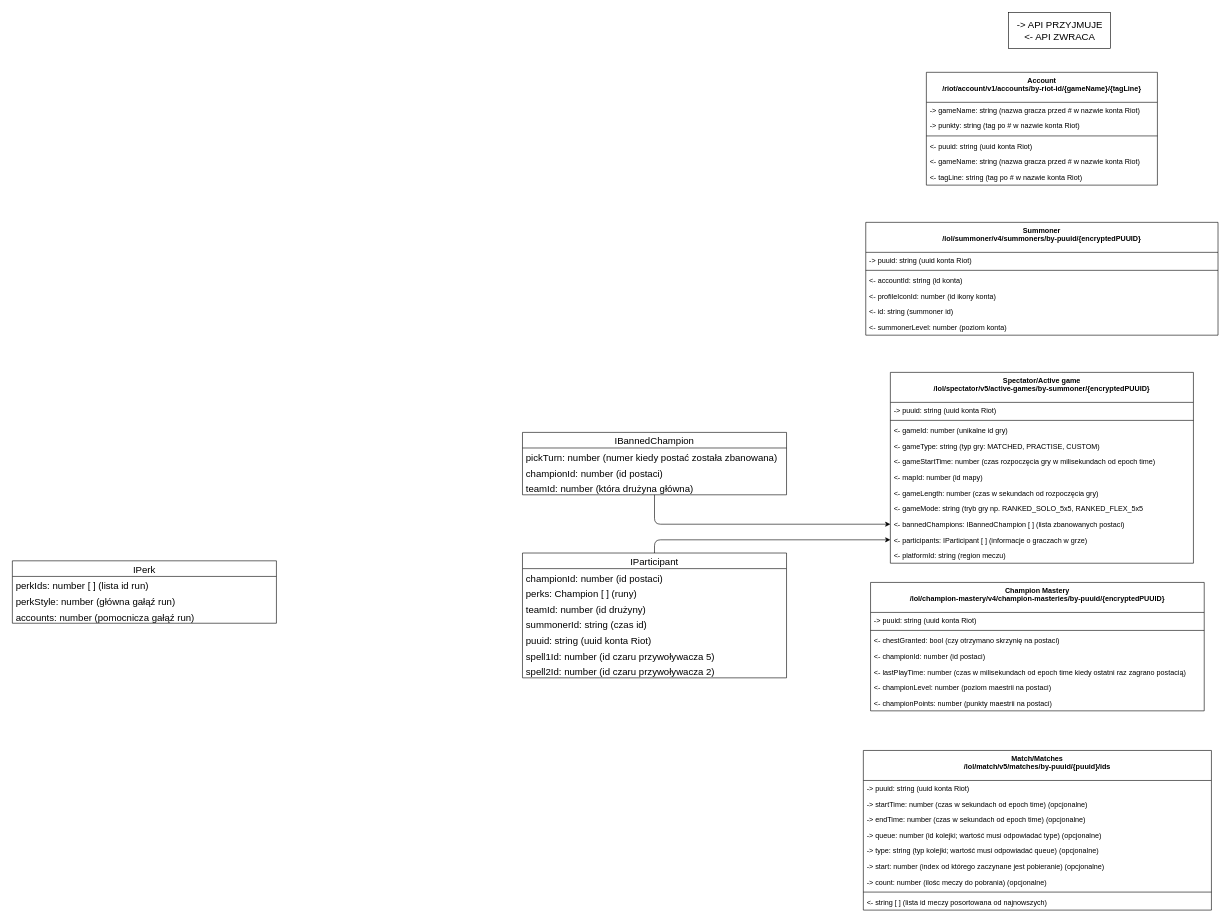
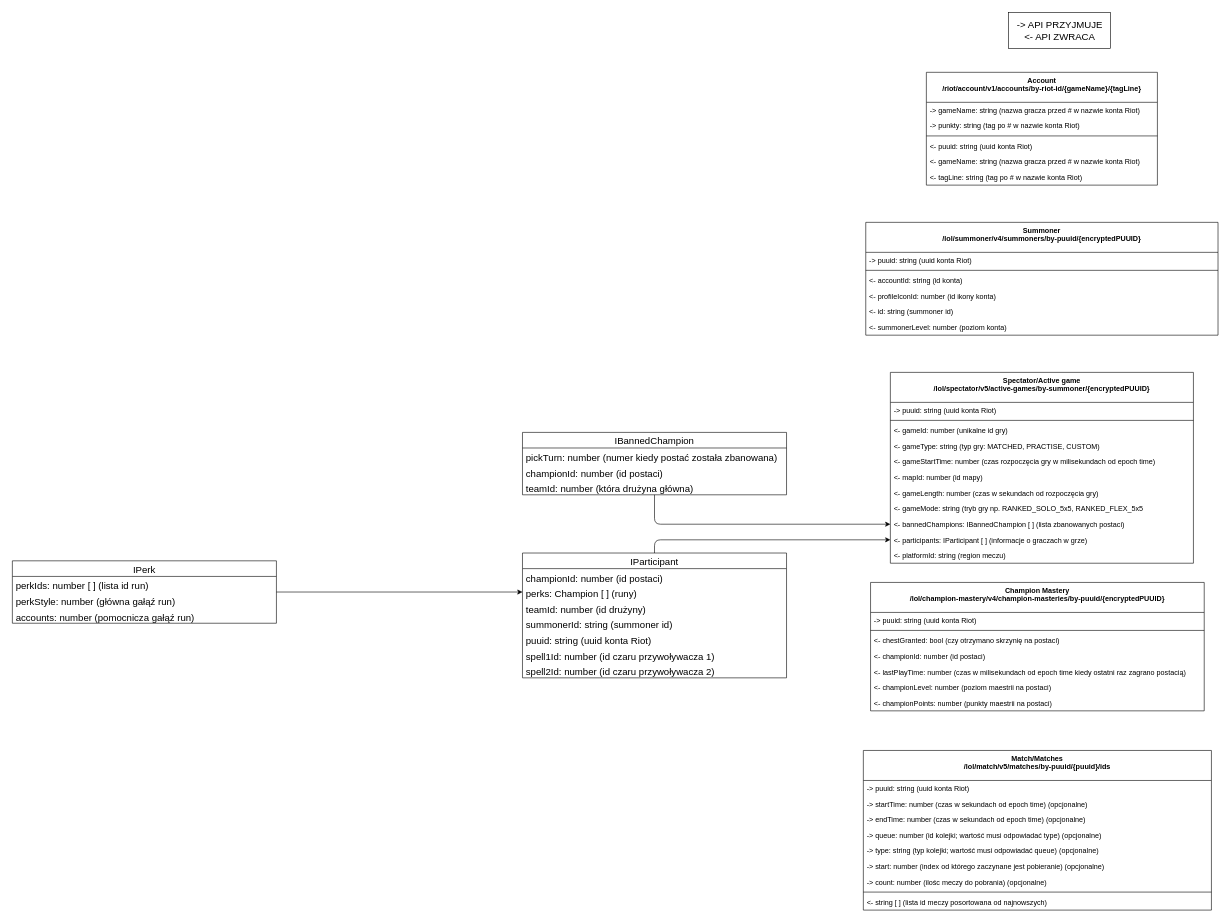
none -> (517, 592)
(593, 625) -> (604, 625)
(630, 656) -> (630, 656)
